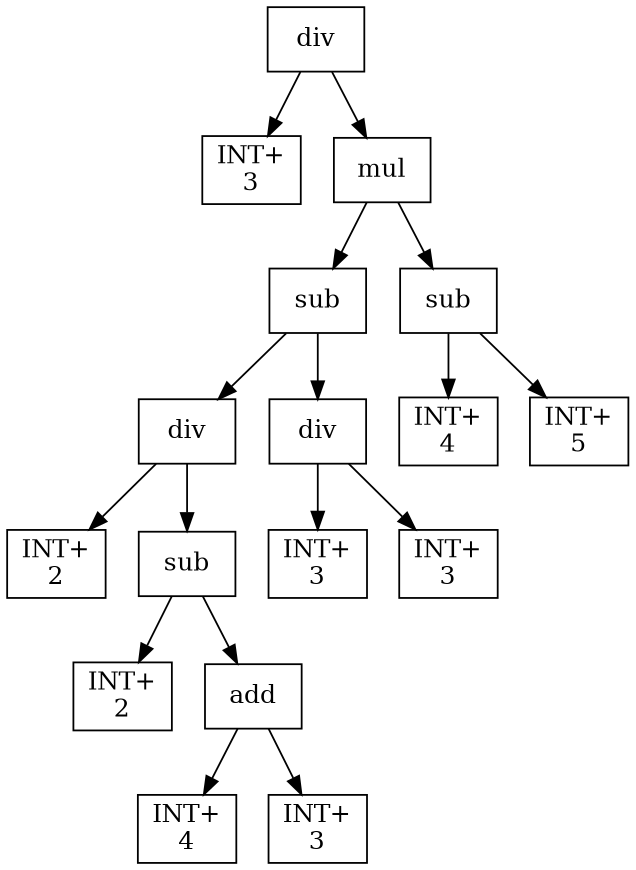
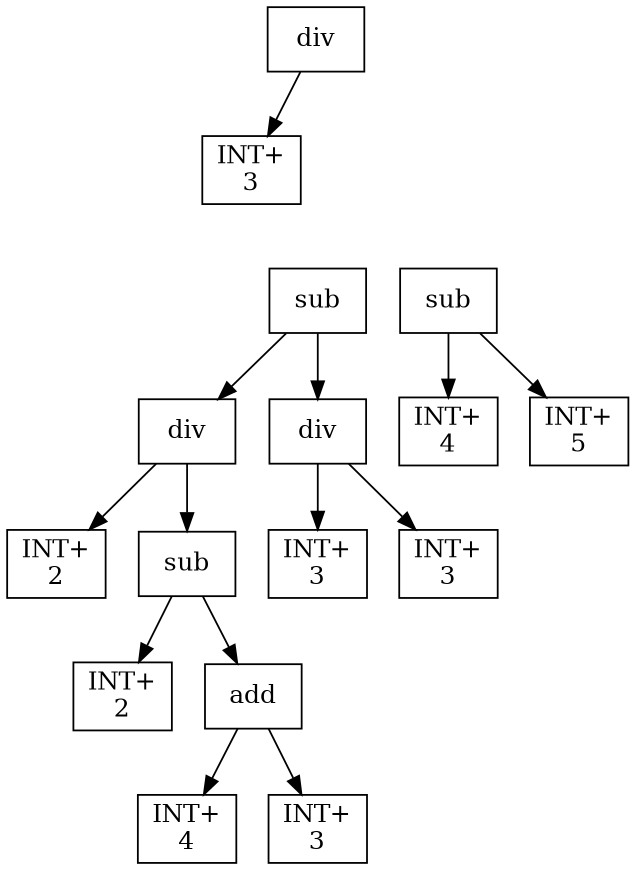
(382, 170) -> none
